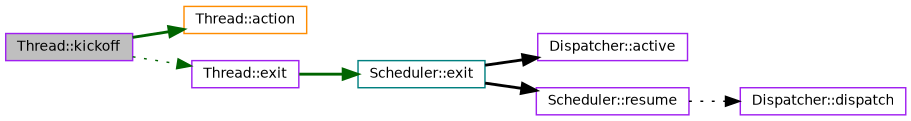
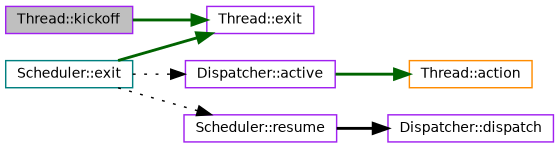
(151, 35) -> (365, 74)
(155, 60) -> (162, 20)
(504, 62) -> (152, 74)
(321, 74) -> (158, 49)
(503, 86) -> (158, 99)
(707, 101) -> (355, 128)
